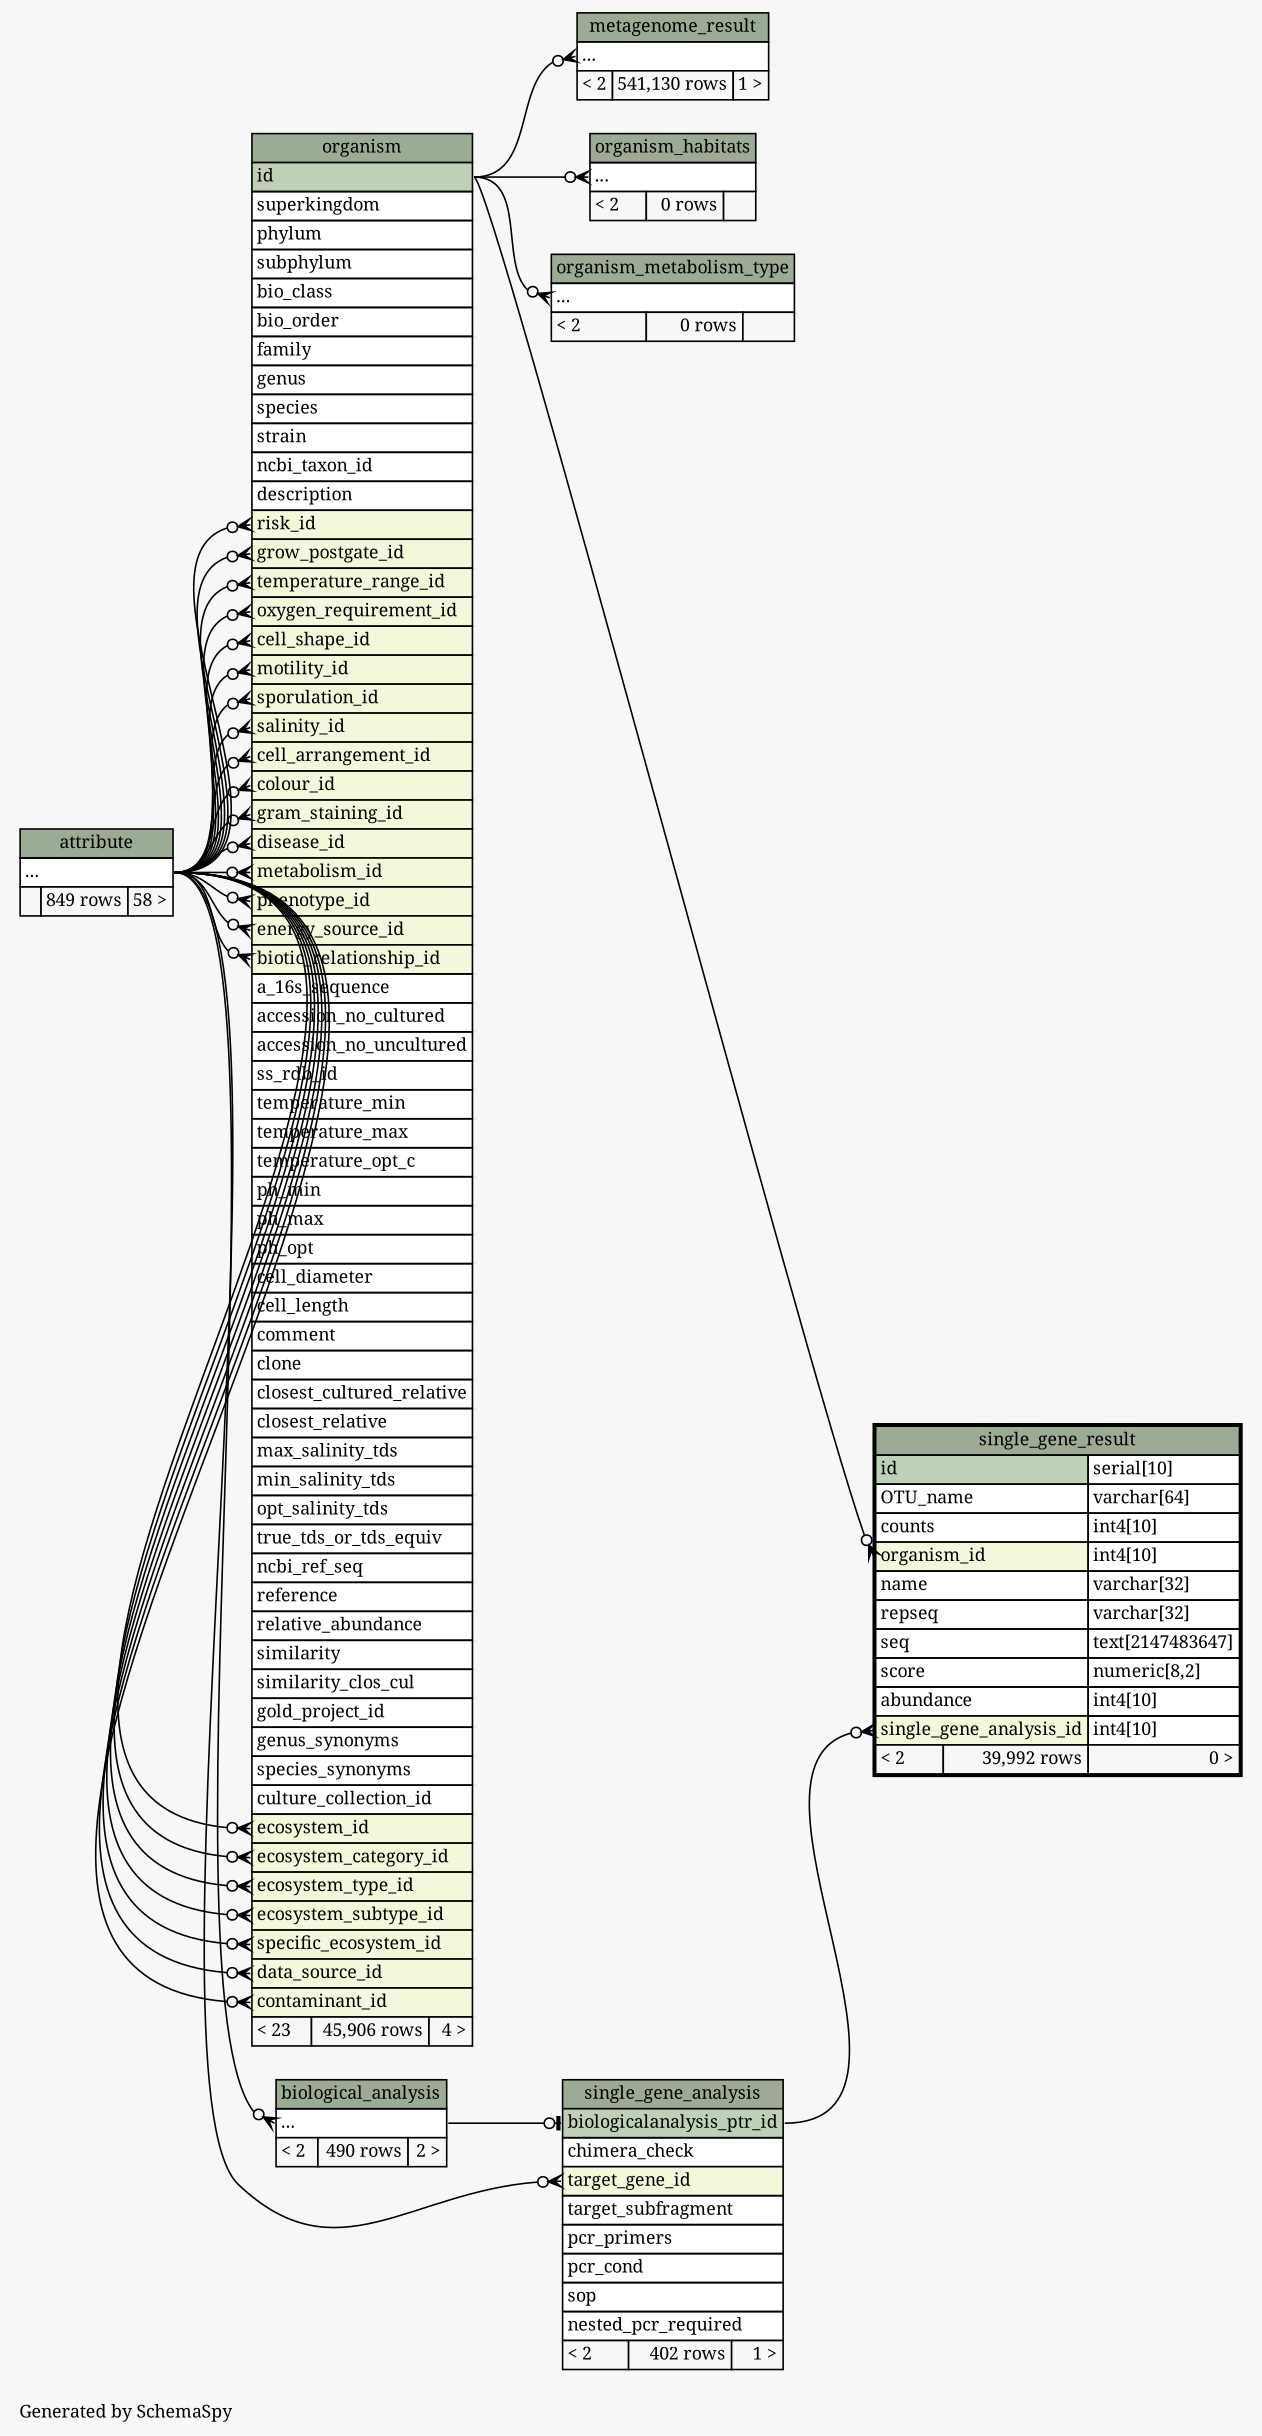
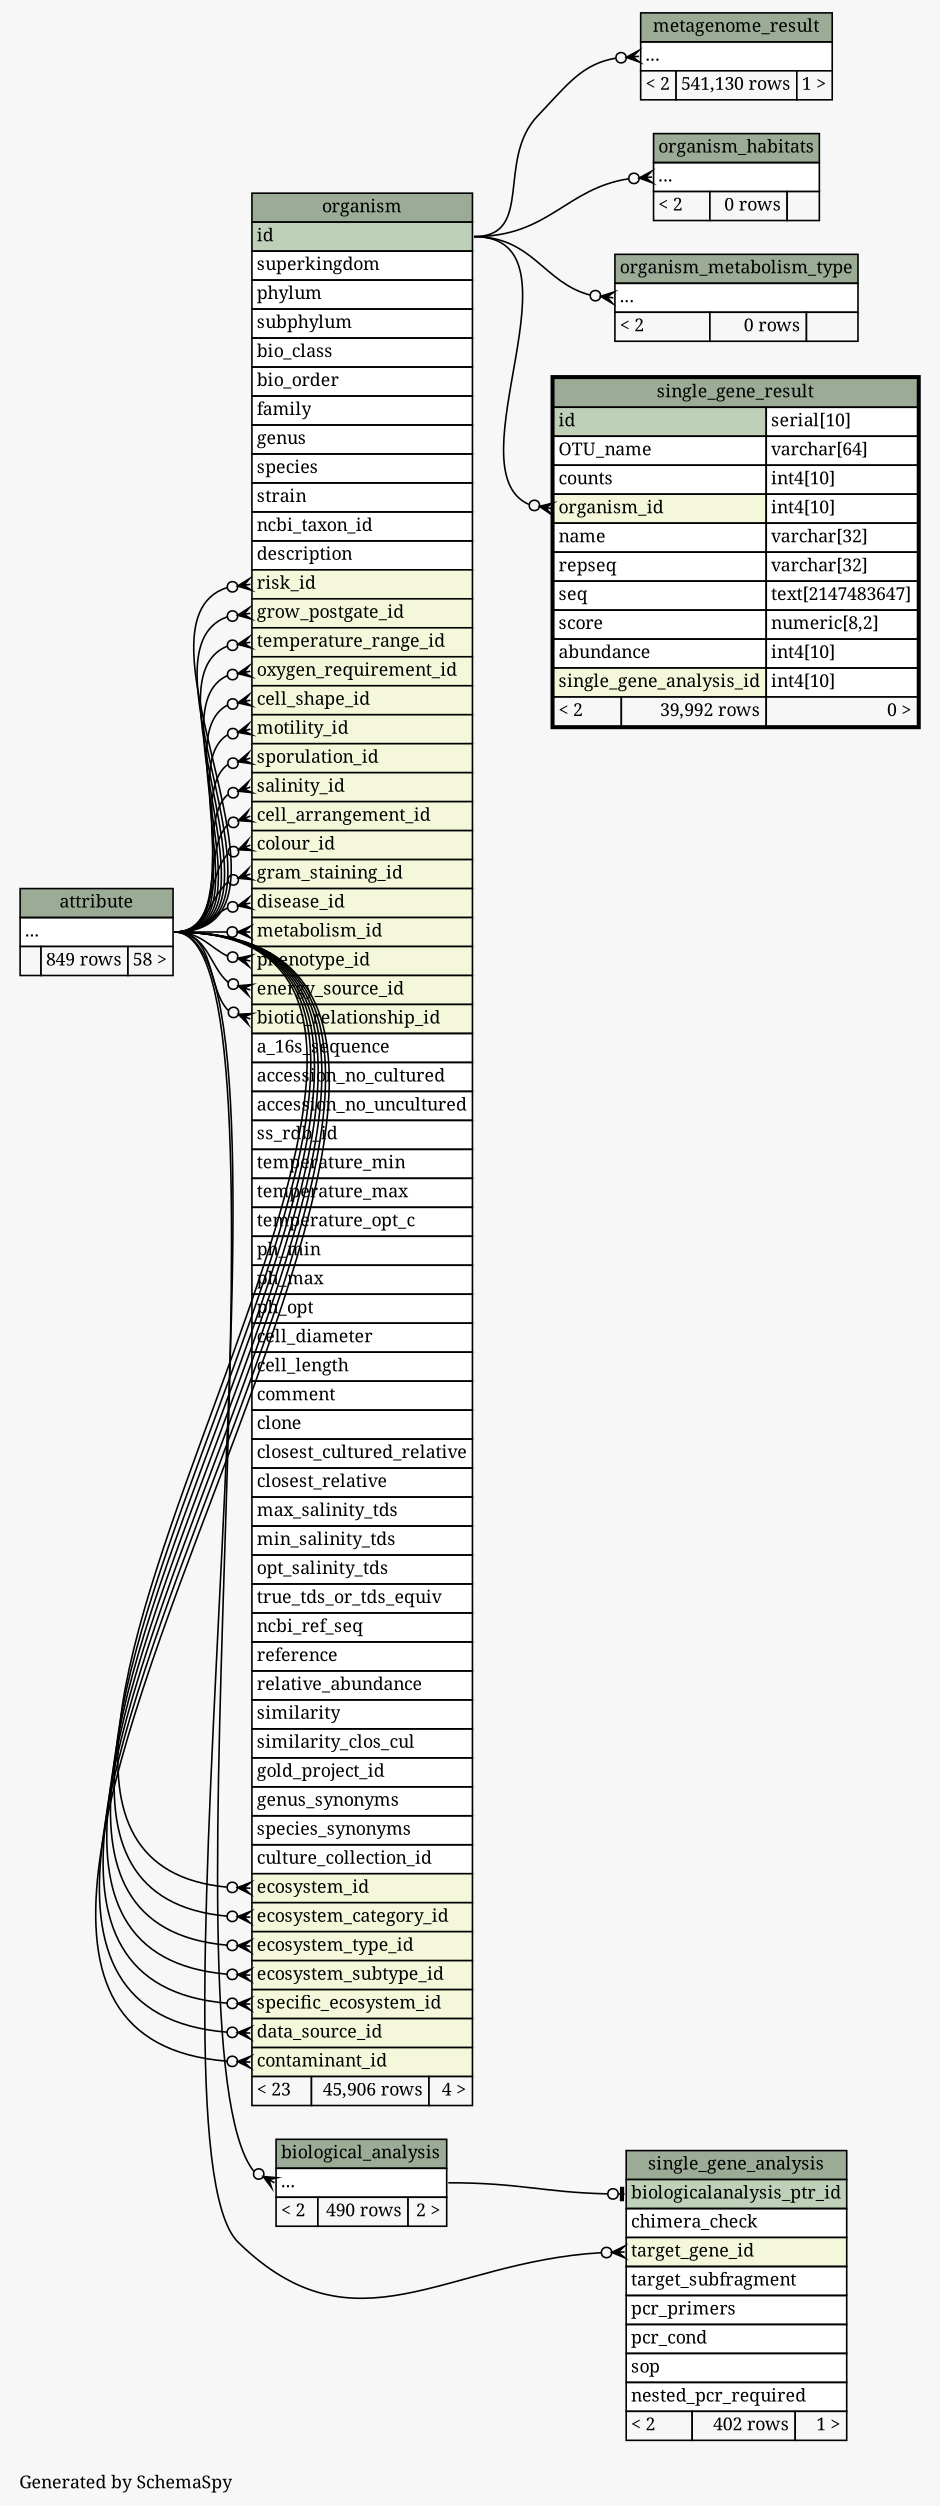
(832, 1938) -> none
